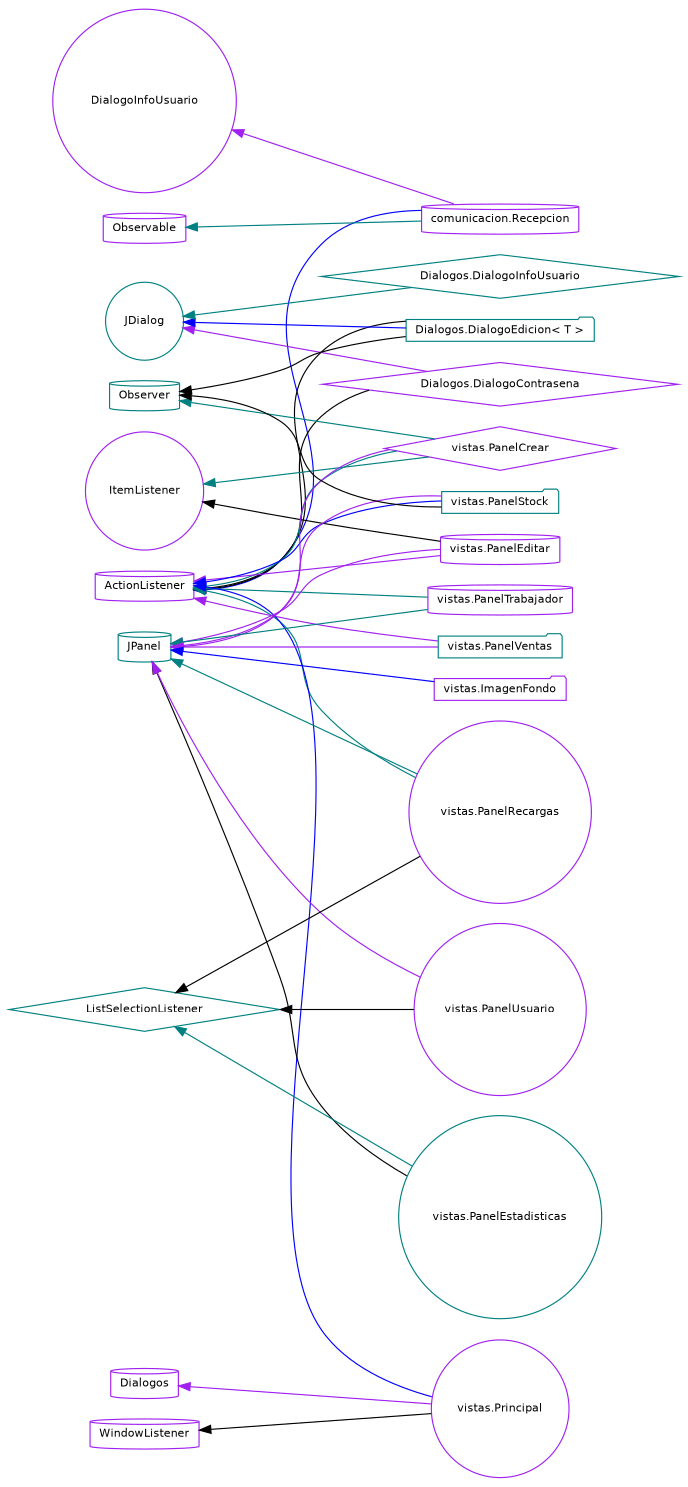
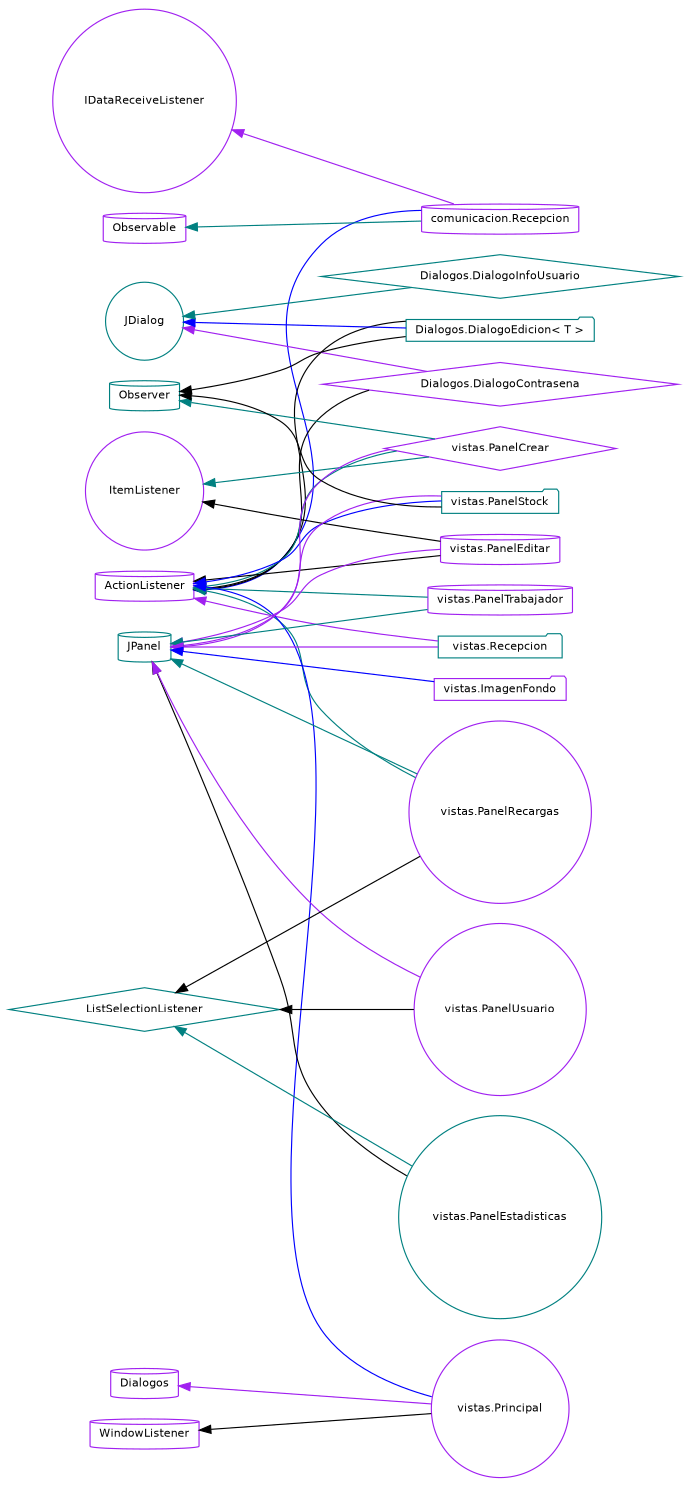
(145, 101) -> (145, 101)
(317, 568) -> (317, 568)
(500, 647) -> (500, 647)
